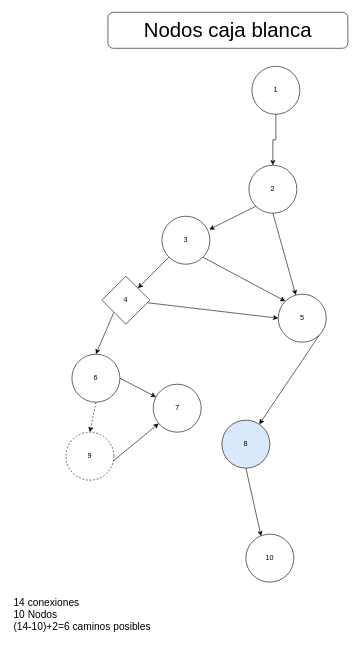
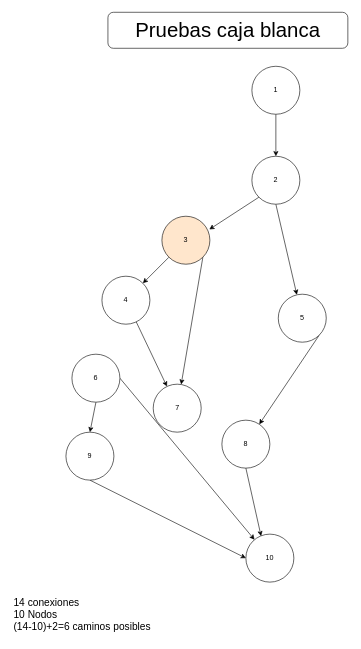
(228, 30) -> (228, 30)
(273, 189) -> (276, 180)
(186, 240) -> (186, 240)
(242, 278) -> (192, 319)
(126, 300) -> (126, 300)
(211, 310) -> (150, 351)
(106, 331) -> none
(136, 387) -> (186, 458)
(93, 414) -> (93, 414)
(135, 443) -> (166, 518)
(246, 444) -> (246, 444)
(90, 456) -> (90, 456)
